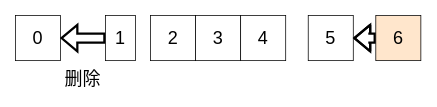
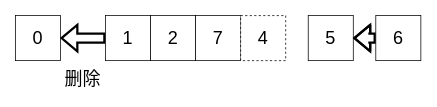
(120, 38) -> (128, 38)
(218, 38) -> (218, 38)
(263, 38) -> (263, 38)
(398, 38) -> (398, 38)
